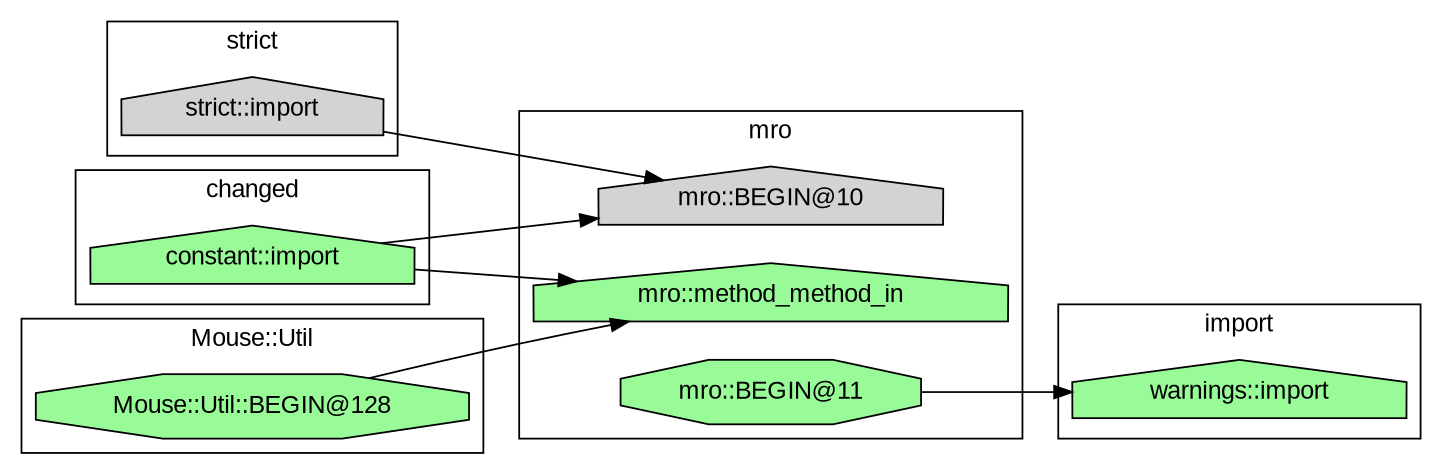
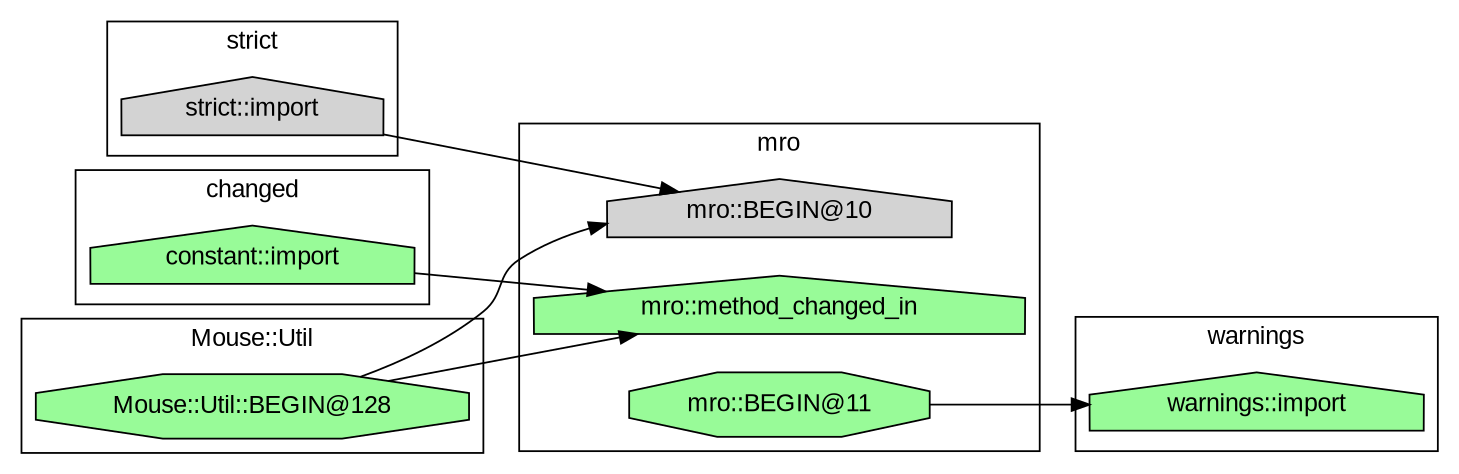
(481, 232) -> (489, 306)
(771, 295) -> (779, 308)
(1239, 325) -> (1257, 337)
